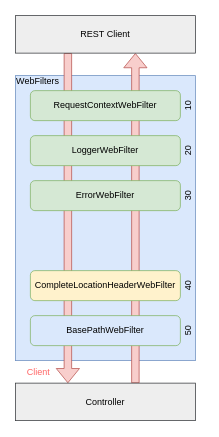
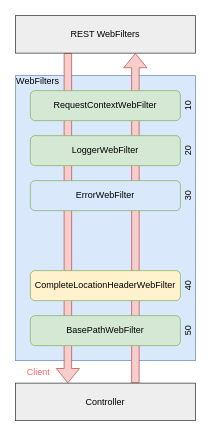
(105, 34) -> (105, 34)
(105, 195) -> (105, 195)
(105, 330) -> (105, 330)
